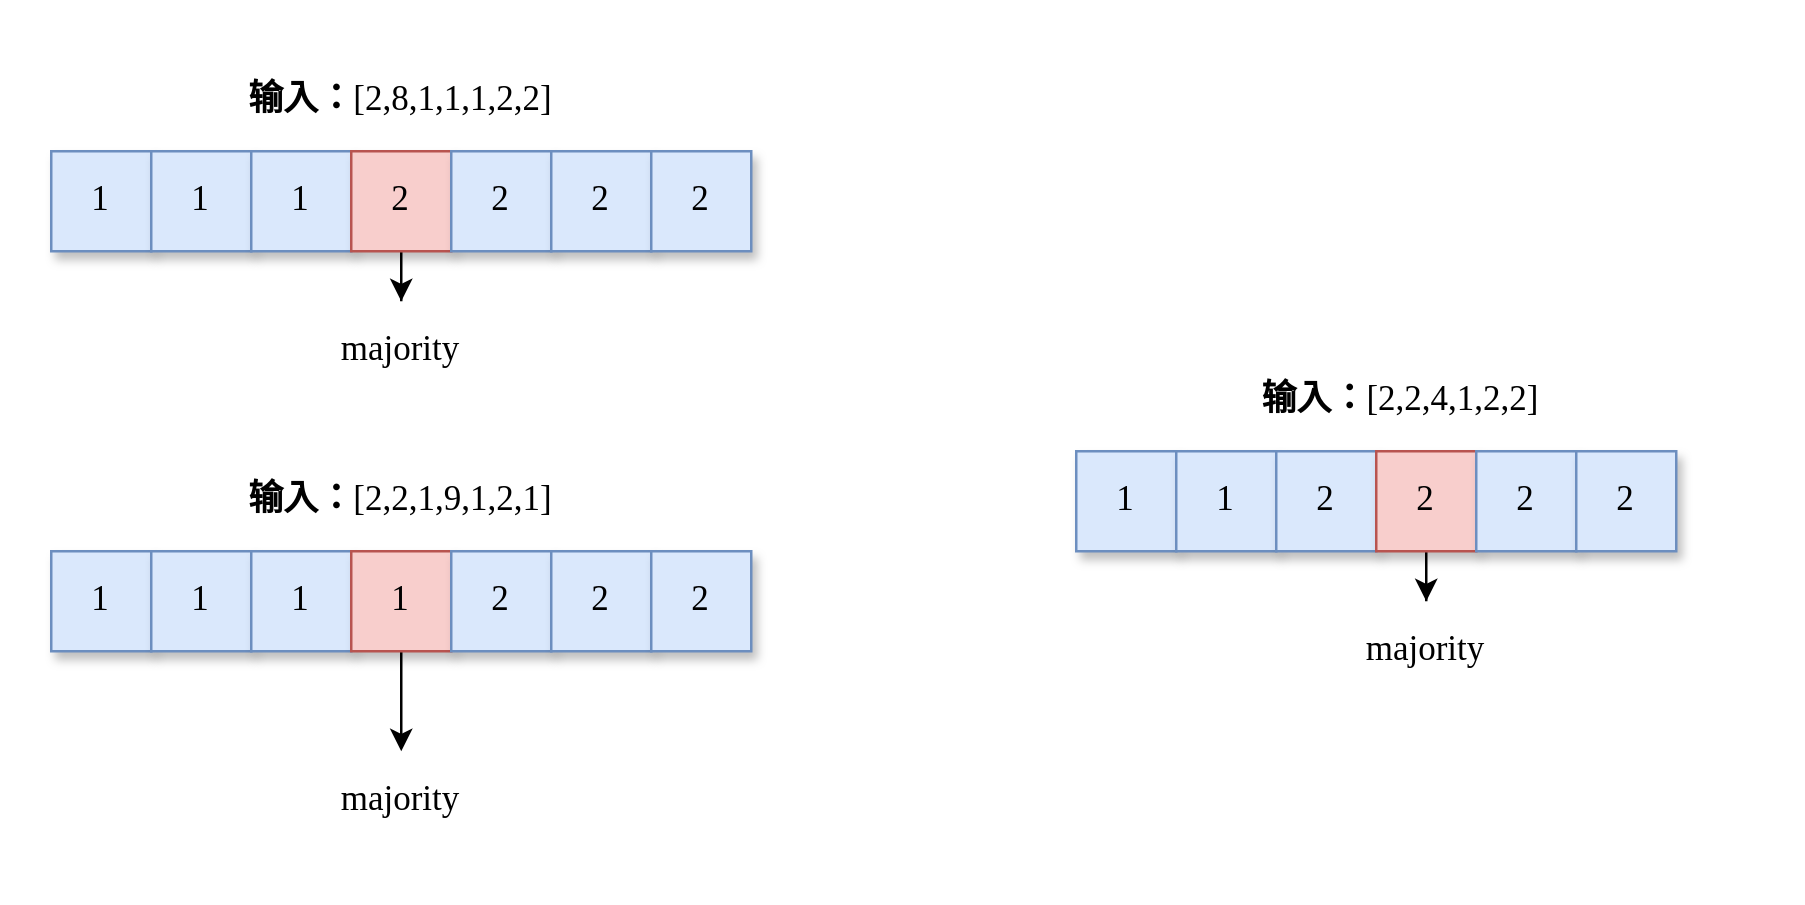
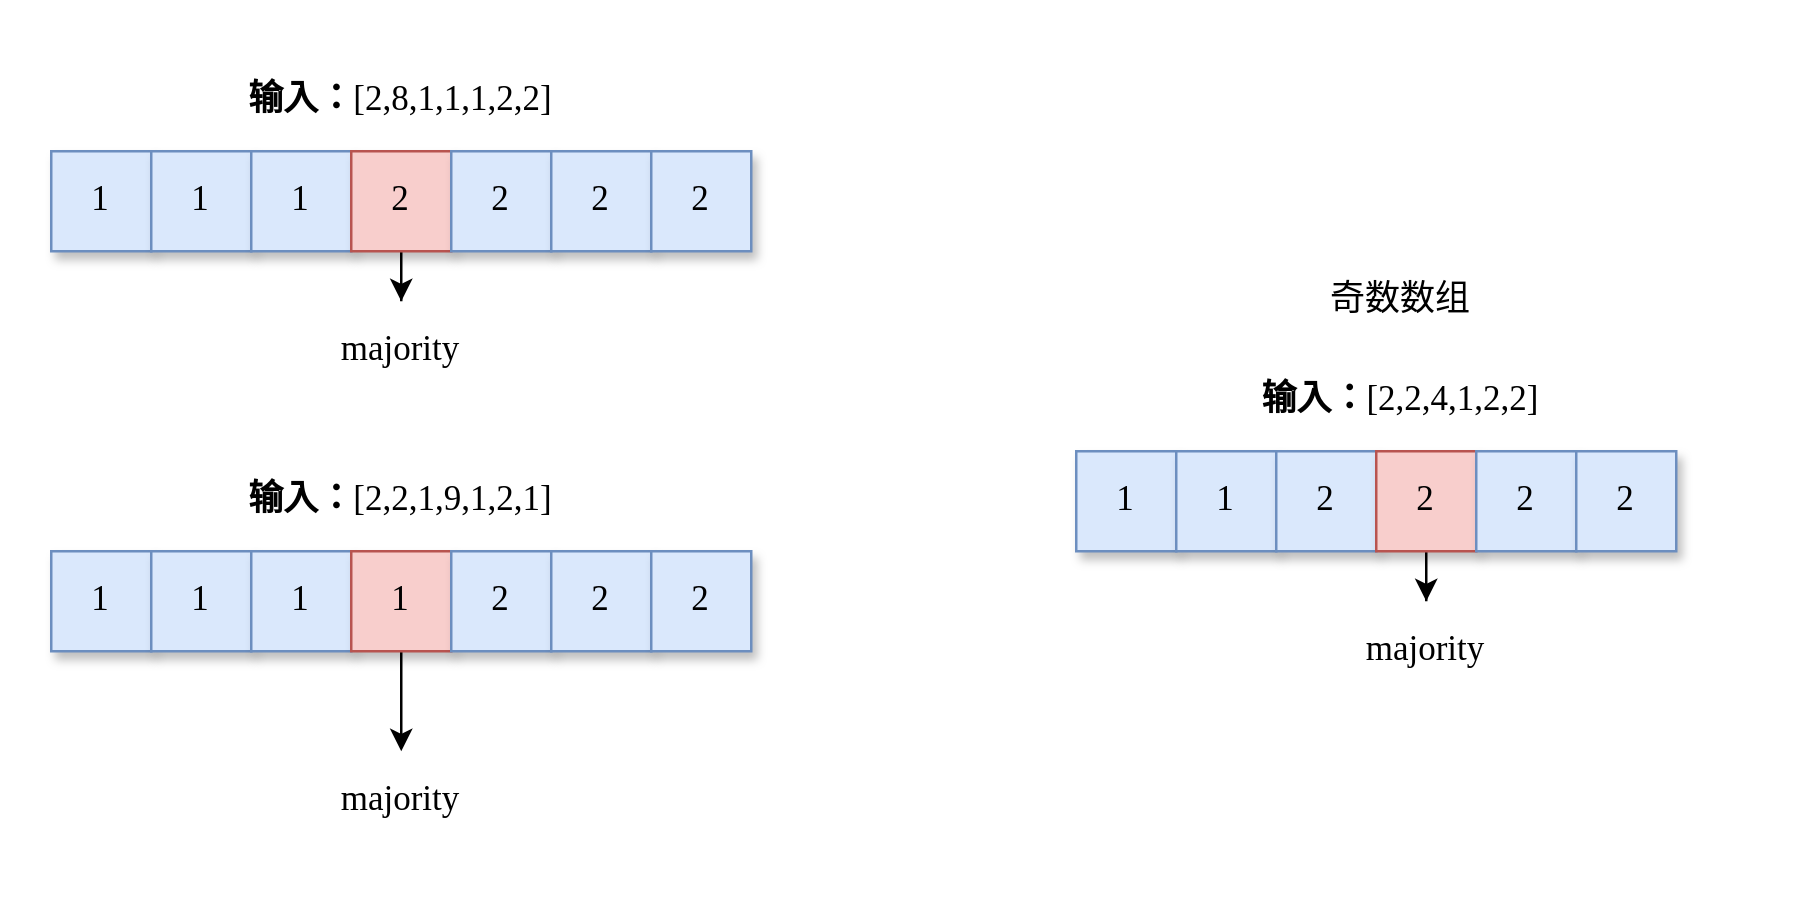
none -> (1401, 301)
